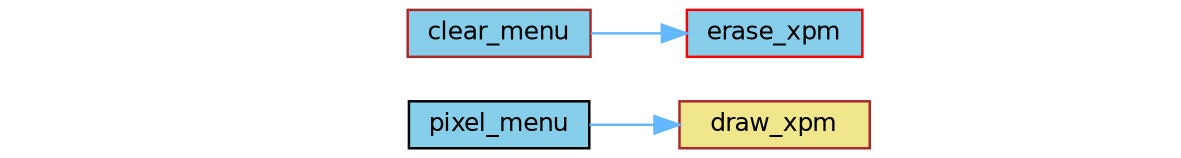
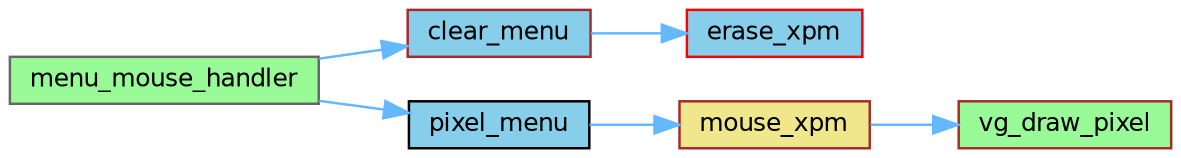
none -> (164, 80)
(775, 125) -> (775, 125)
none -> (1065, 125)
